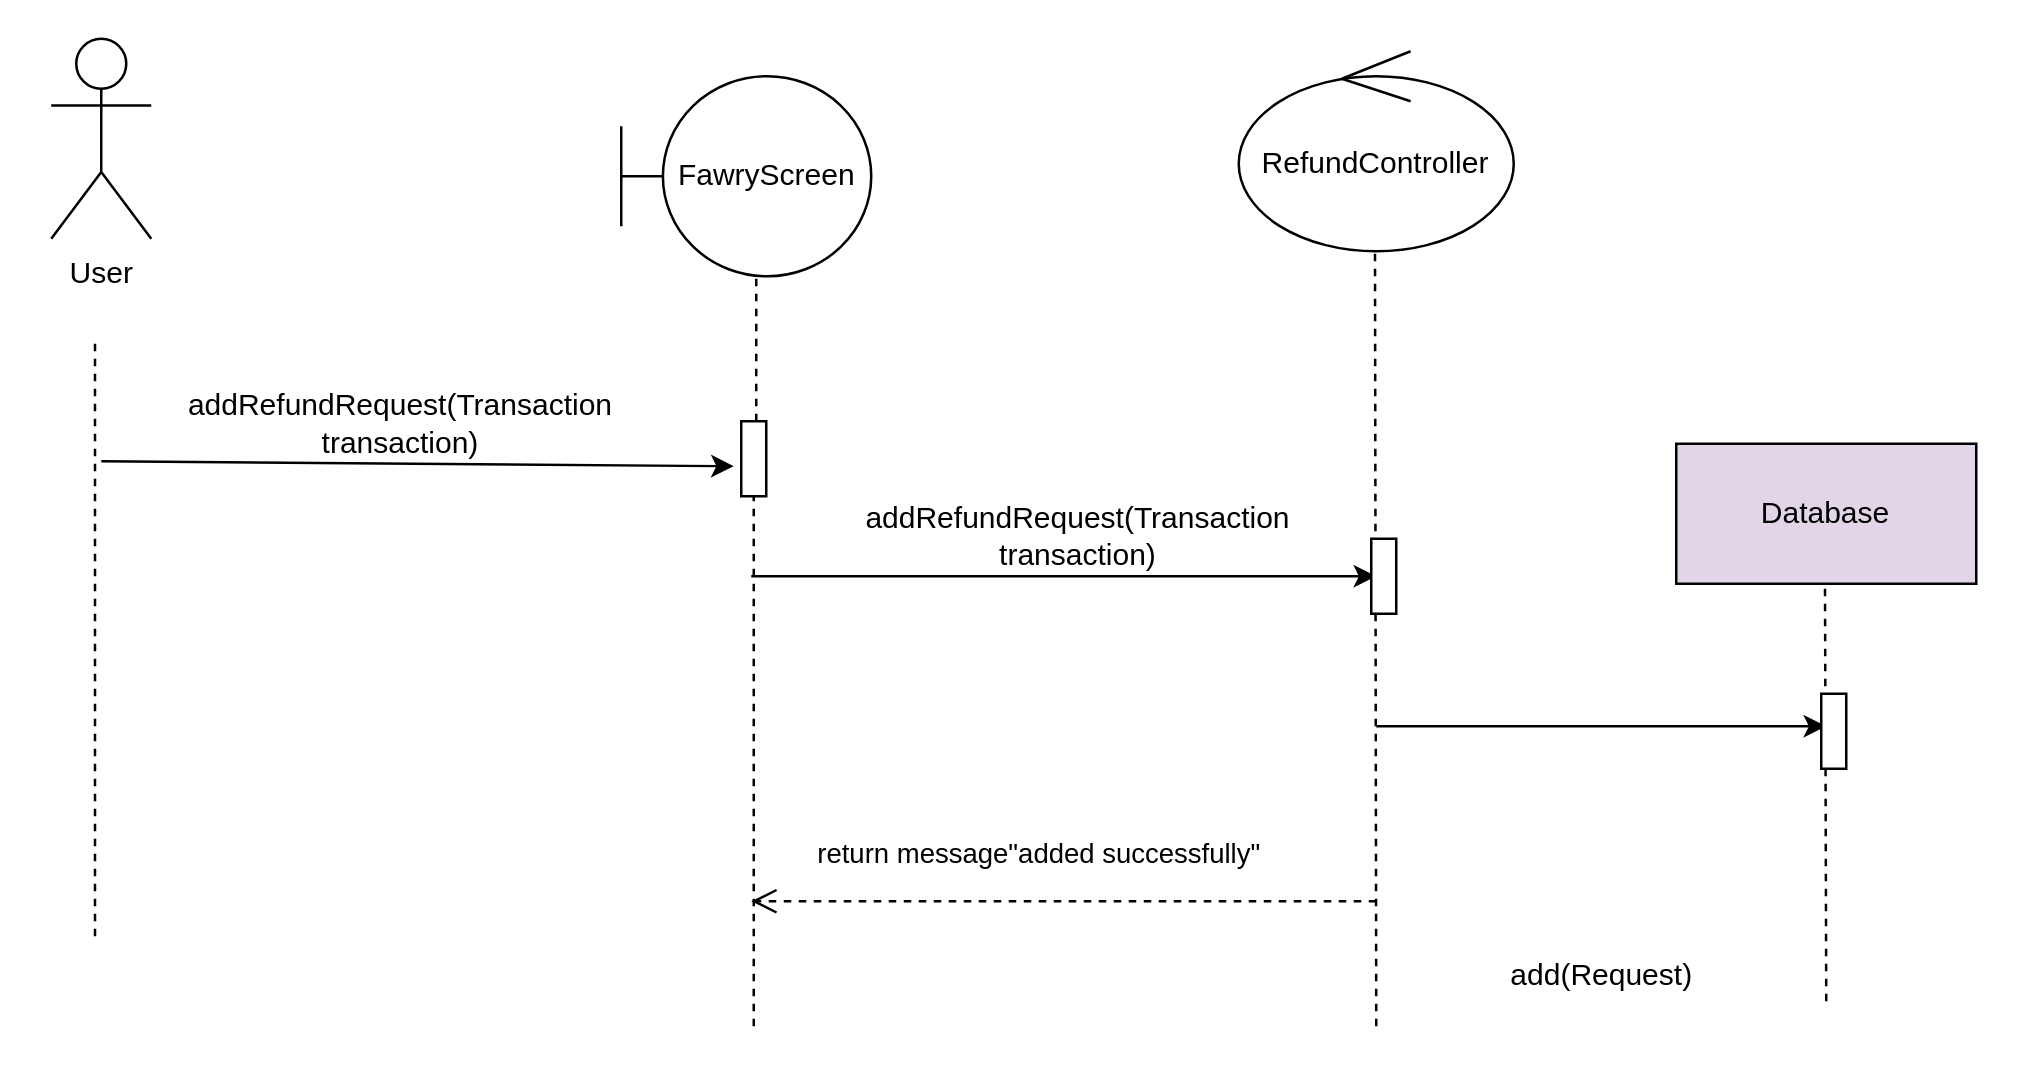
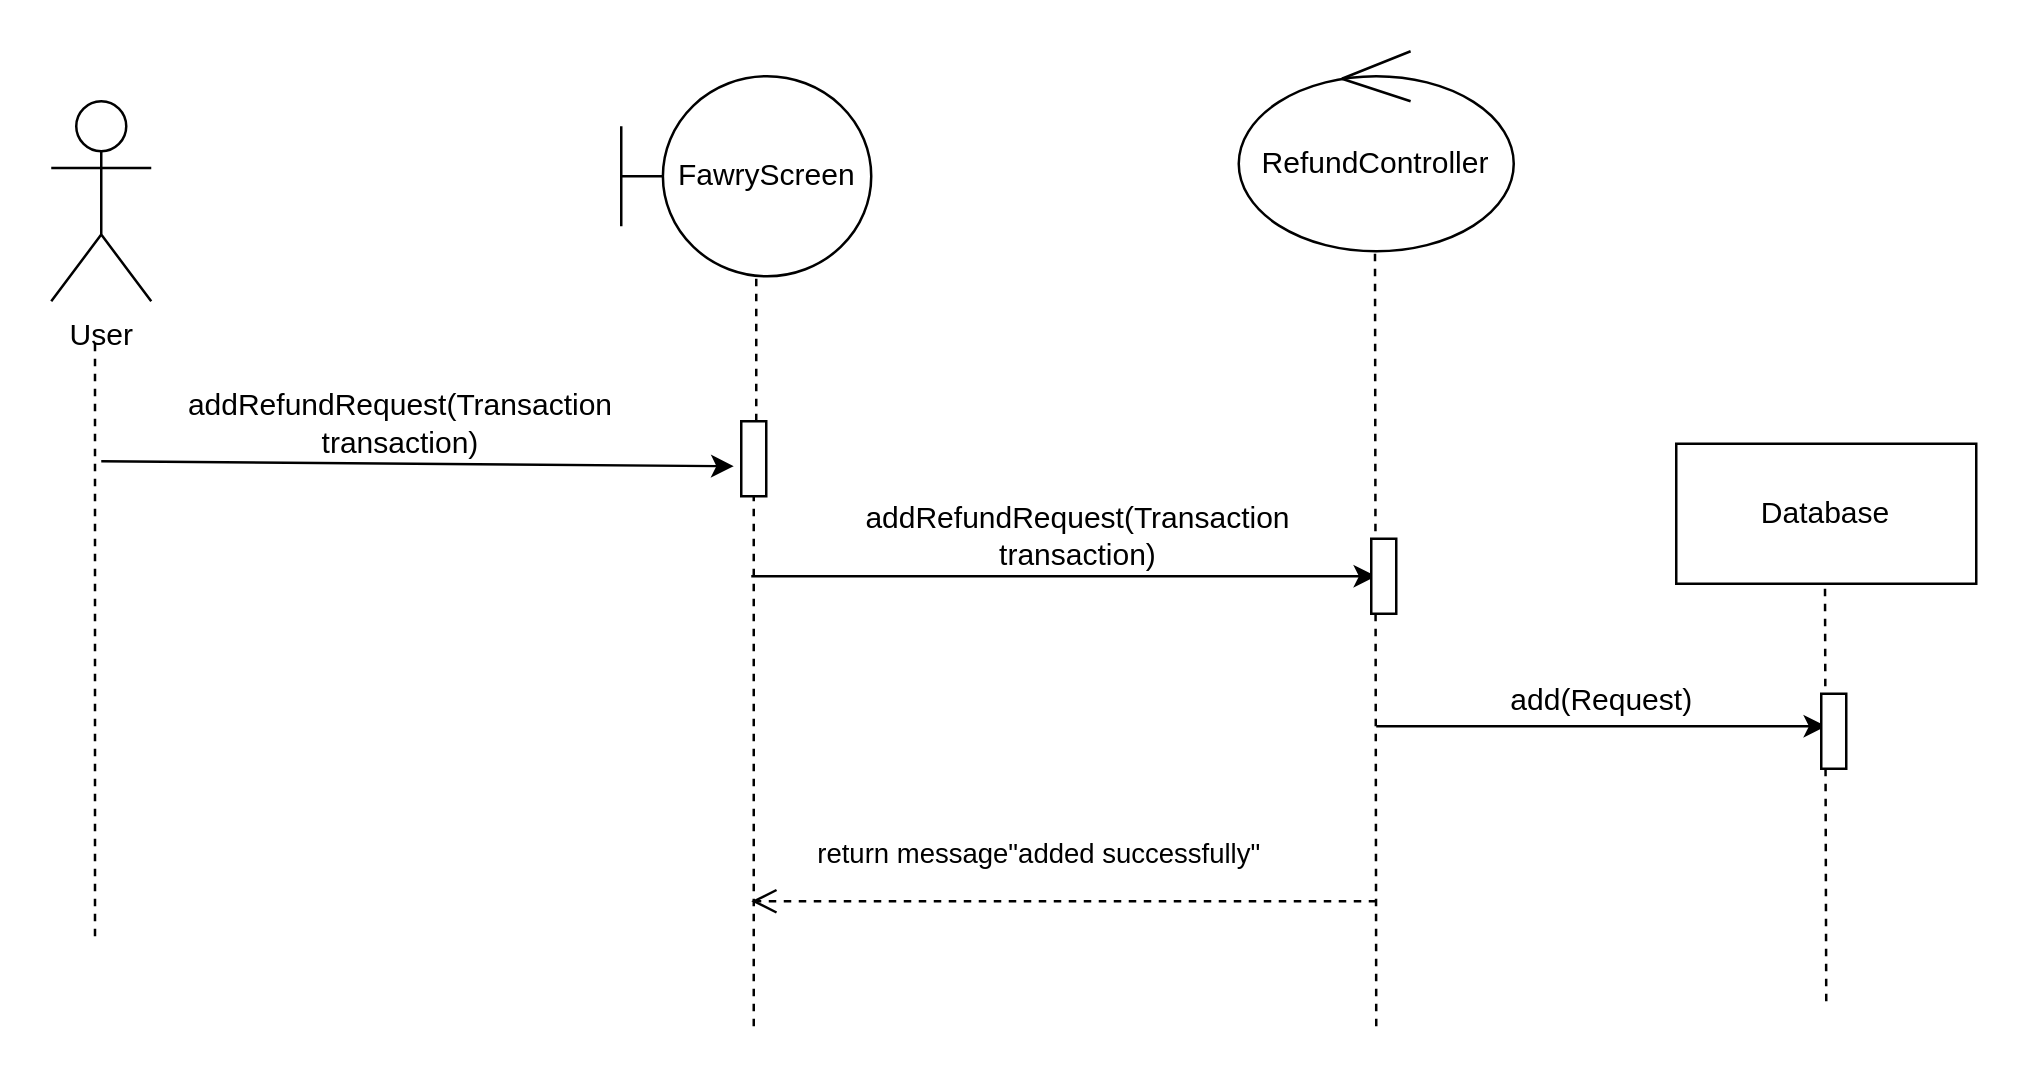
(101, 139) -> (101, 201)
(1826, 514) -> (1826, 514)
(1601, 976) -> (1601, 701)
